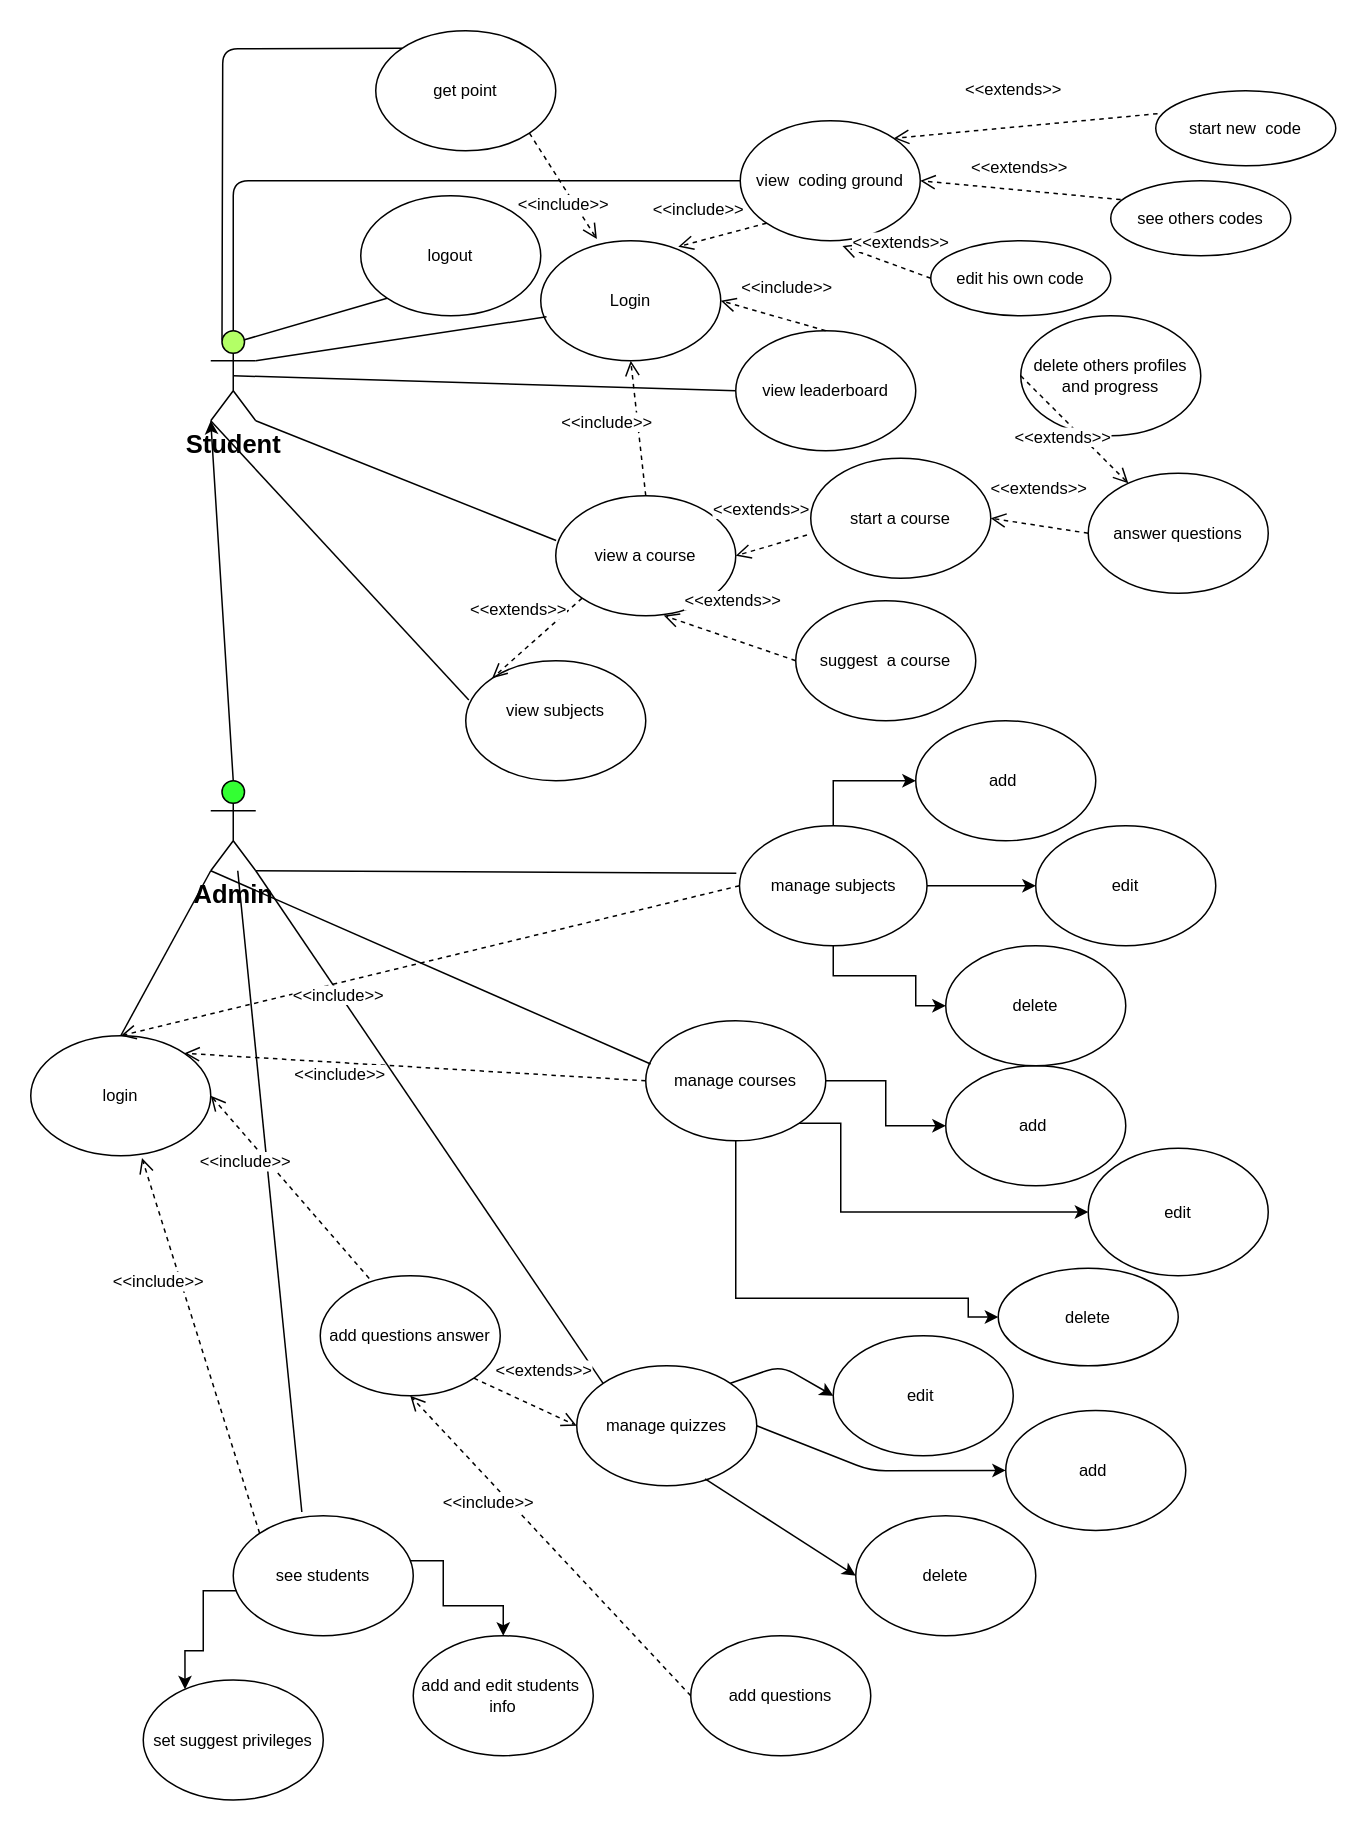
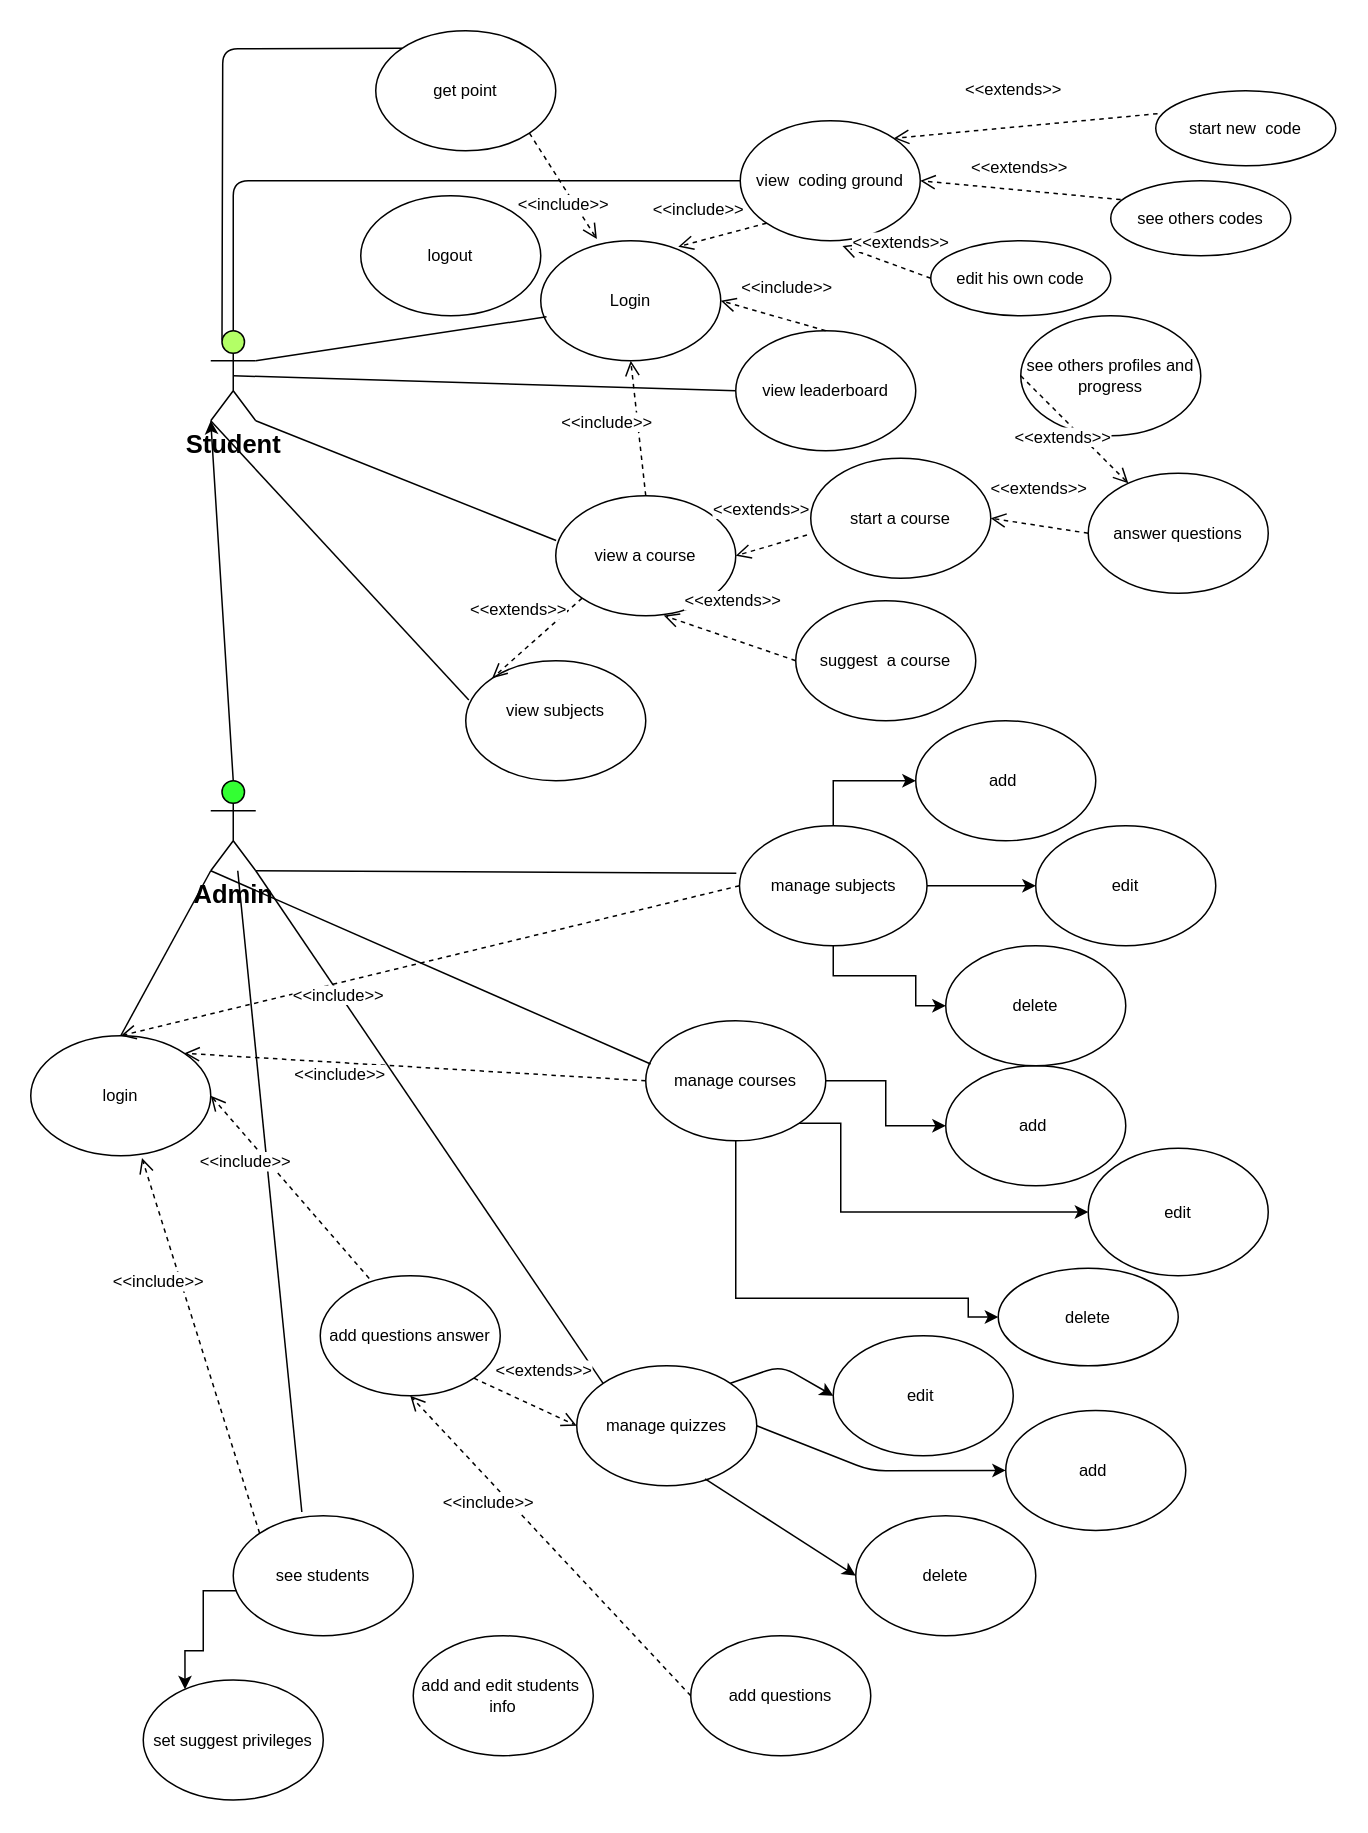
(316, 319) -> none
(1111, 376) -> (1111, 376)
(444, 1606) -> none
